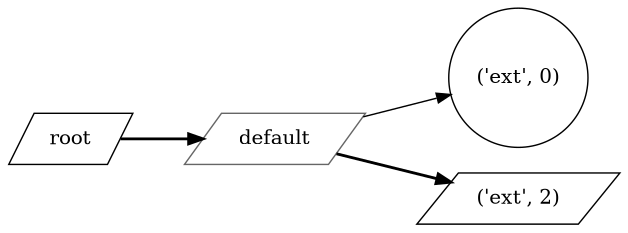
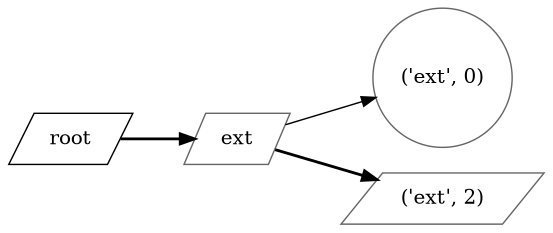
(518, 78) -> (443, 78)
(275, 139) -> (237, 139)
(518, 199) -> (443, 199)
